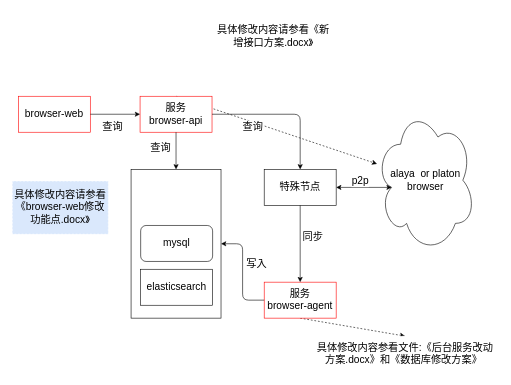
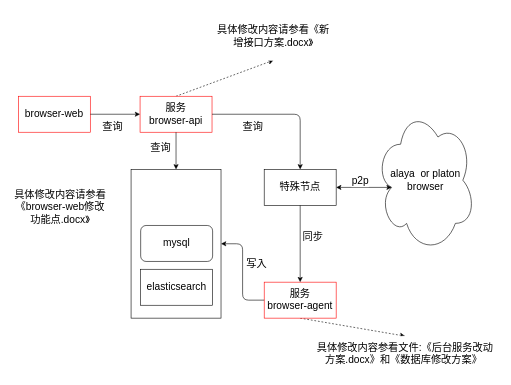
(274, 36) -> (274, 36)
(338, 151) -> (265, 63)
(60, 208) -> (60, 208)
